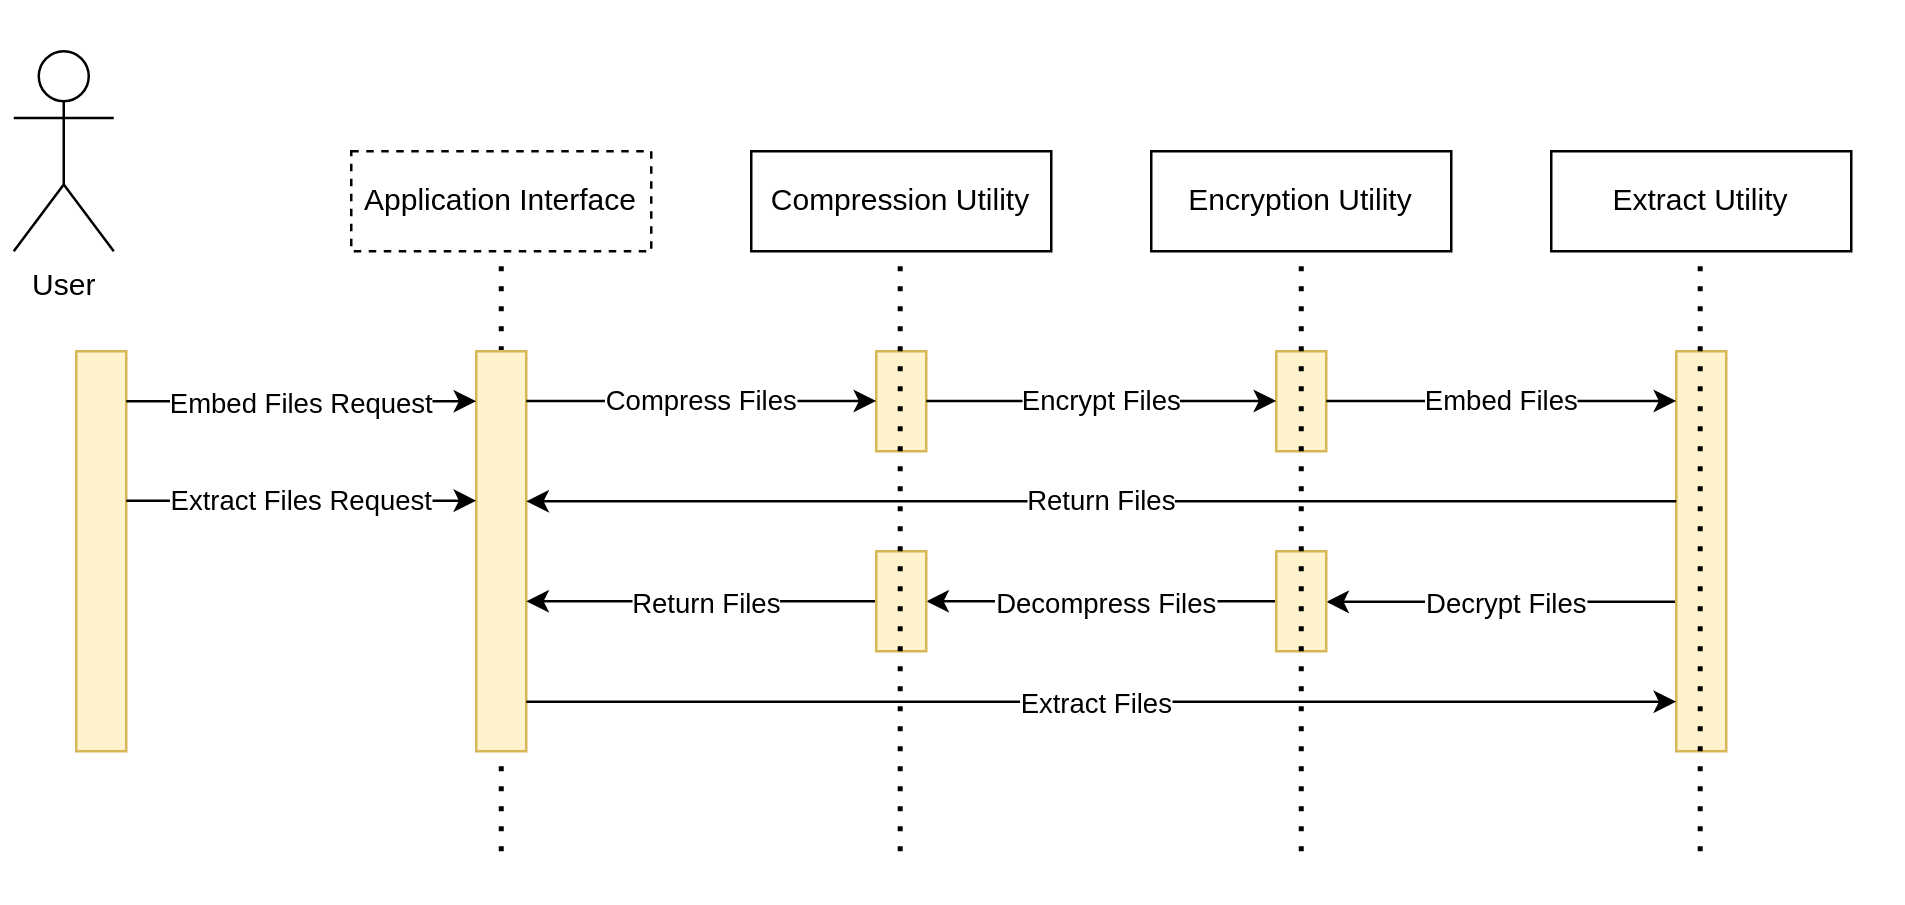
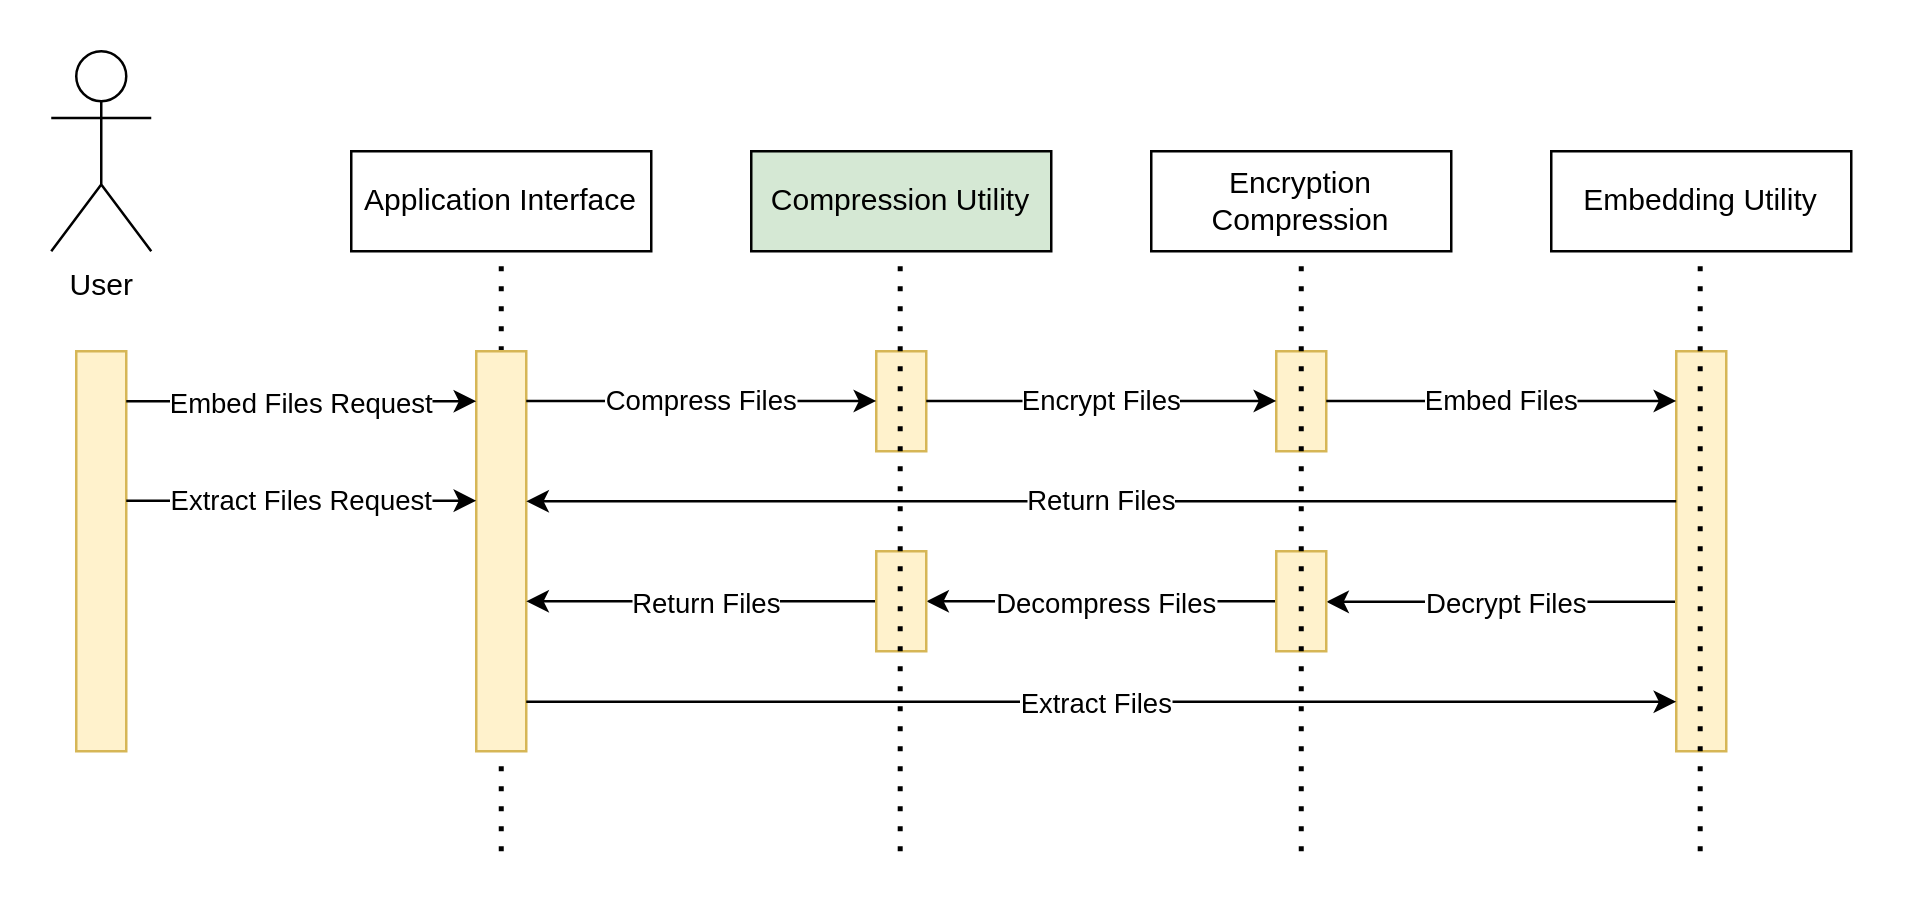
(64, 151) -> (101, 151)
(501, 201) -> (501, 201)
(901, 201) -> (901, 201)
(1301, 201) -> (1301, 201)
(1701, 201) -> (1701, 201)
